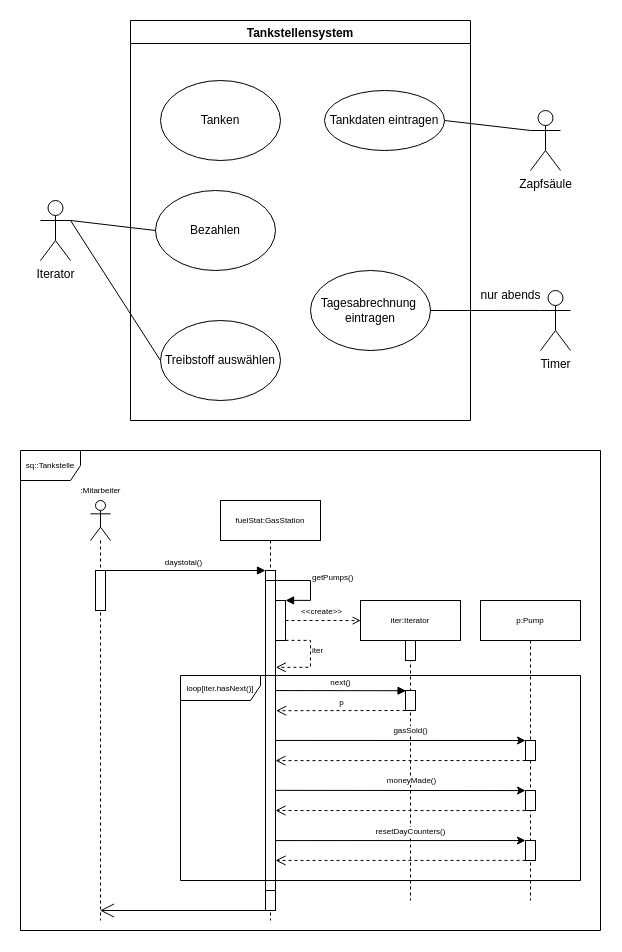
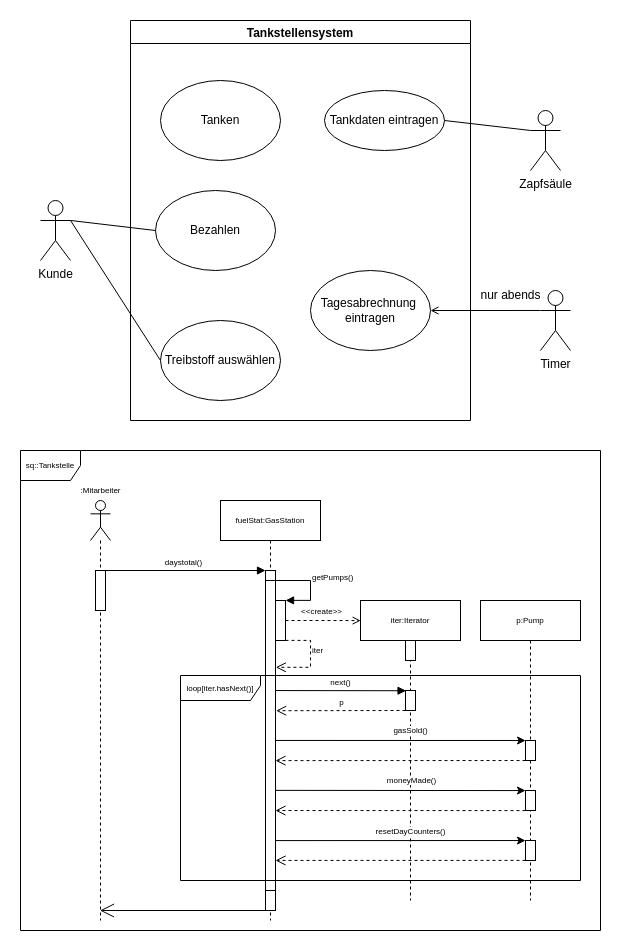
(56, 275) -> (56, 275)
(436, 310) -> (436, 310)
